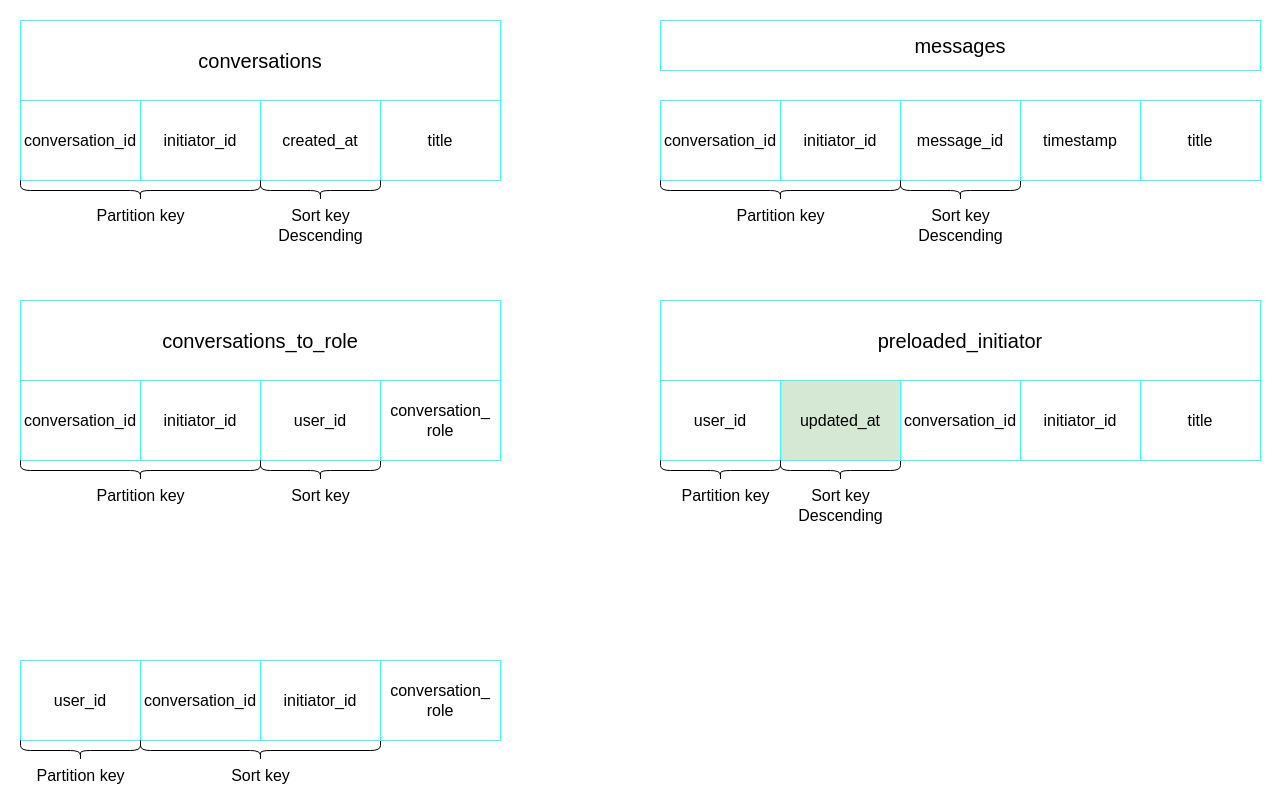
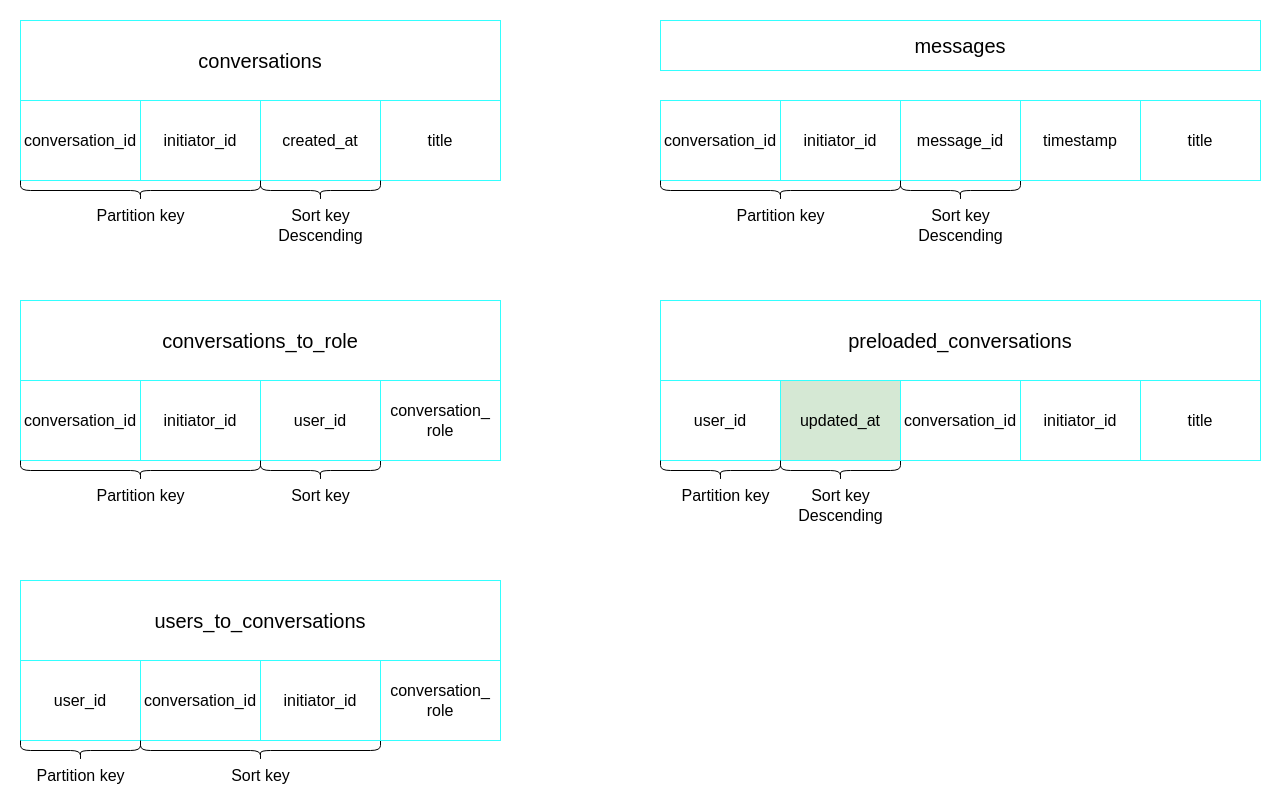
(961, 341) -> (961, 341)
none -> (261, 621)
